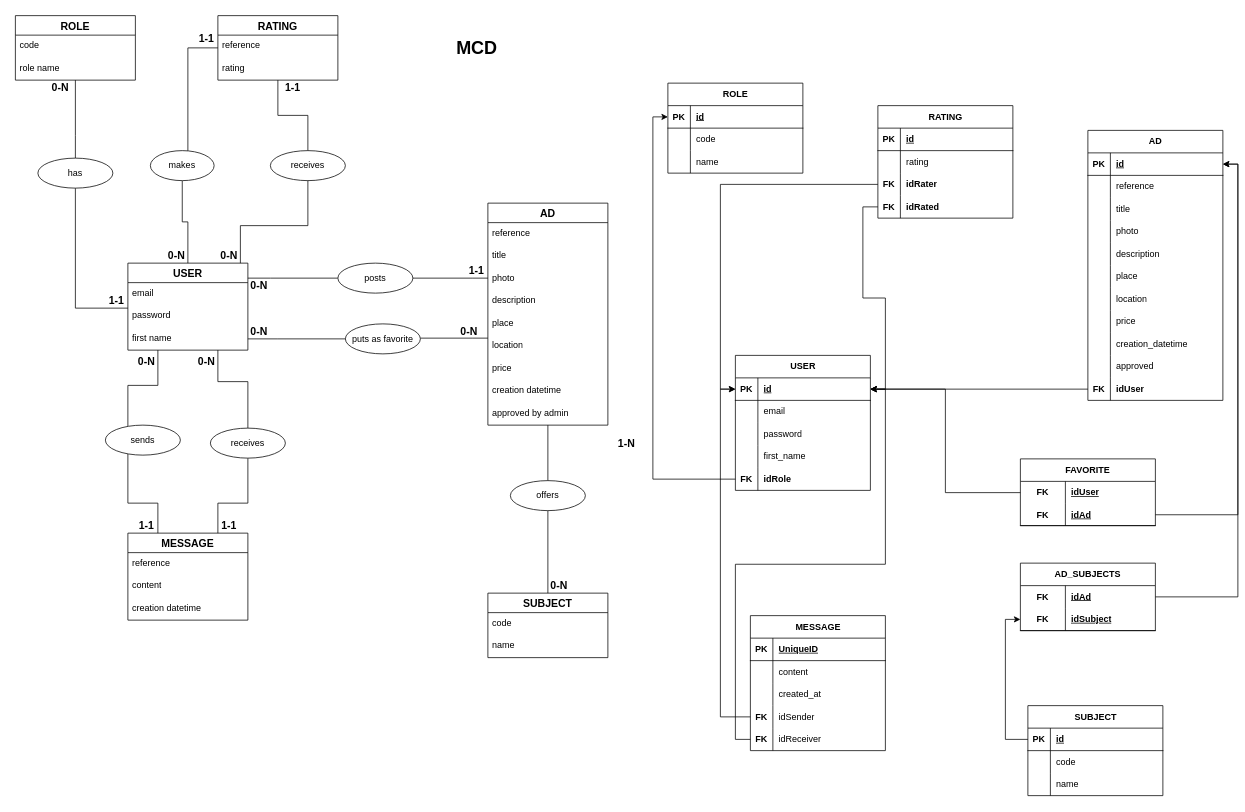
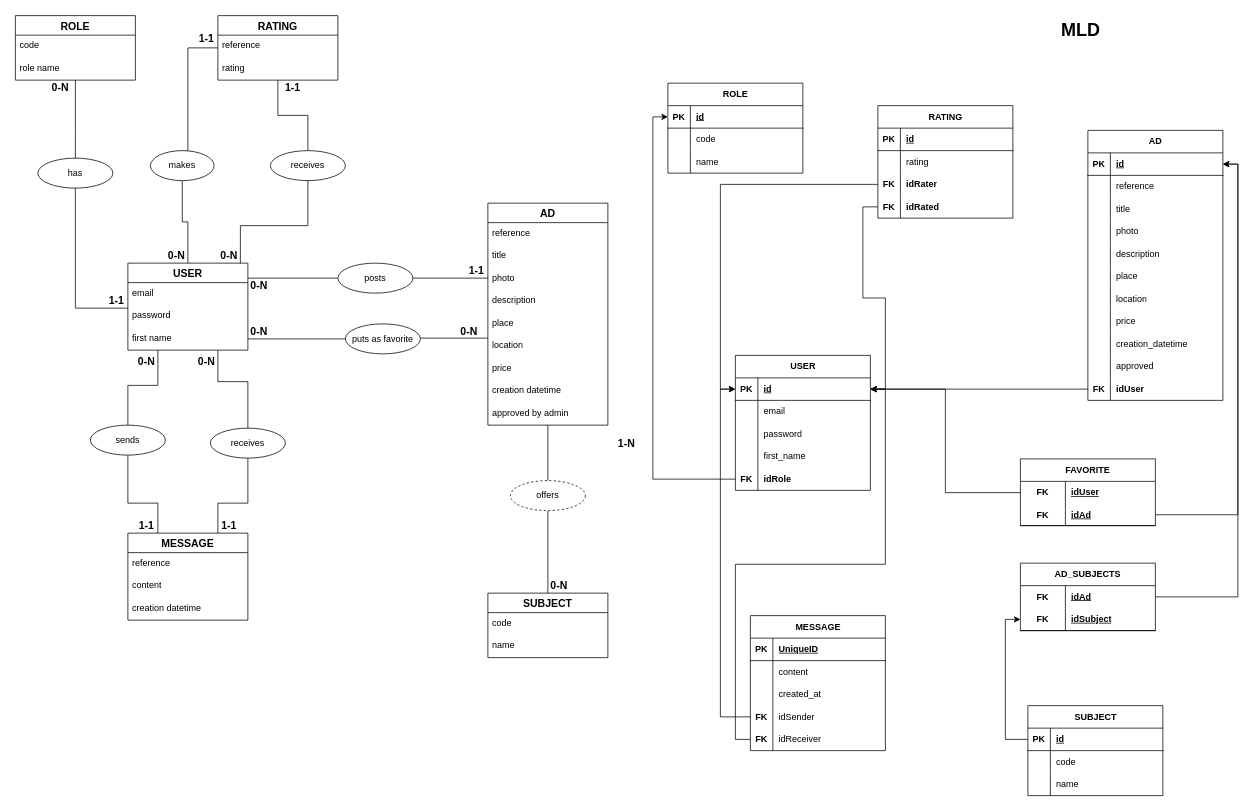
none -> (1080, 30)
(477, 48) -> none
(143, 440) -> (128, 440)
(548, 495) -> (548, 495)
